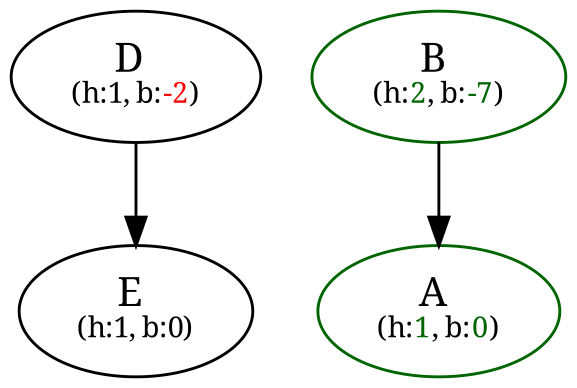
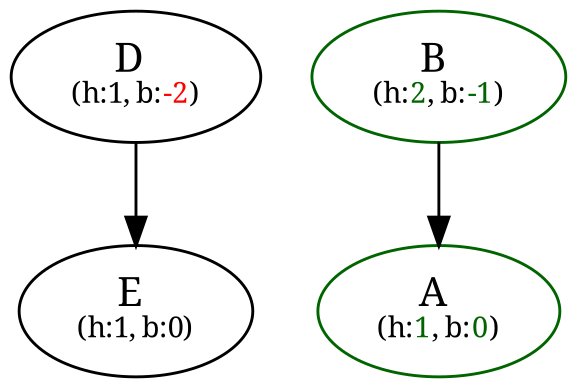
(481, 94) -> (481, 94)
